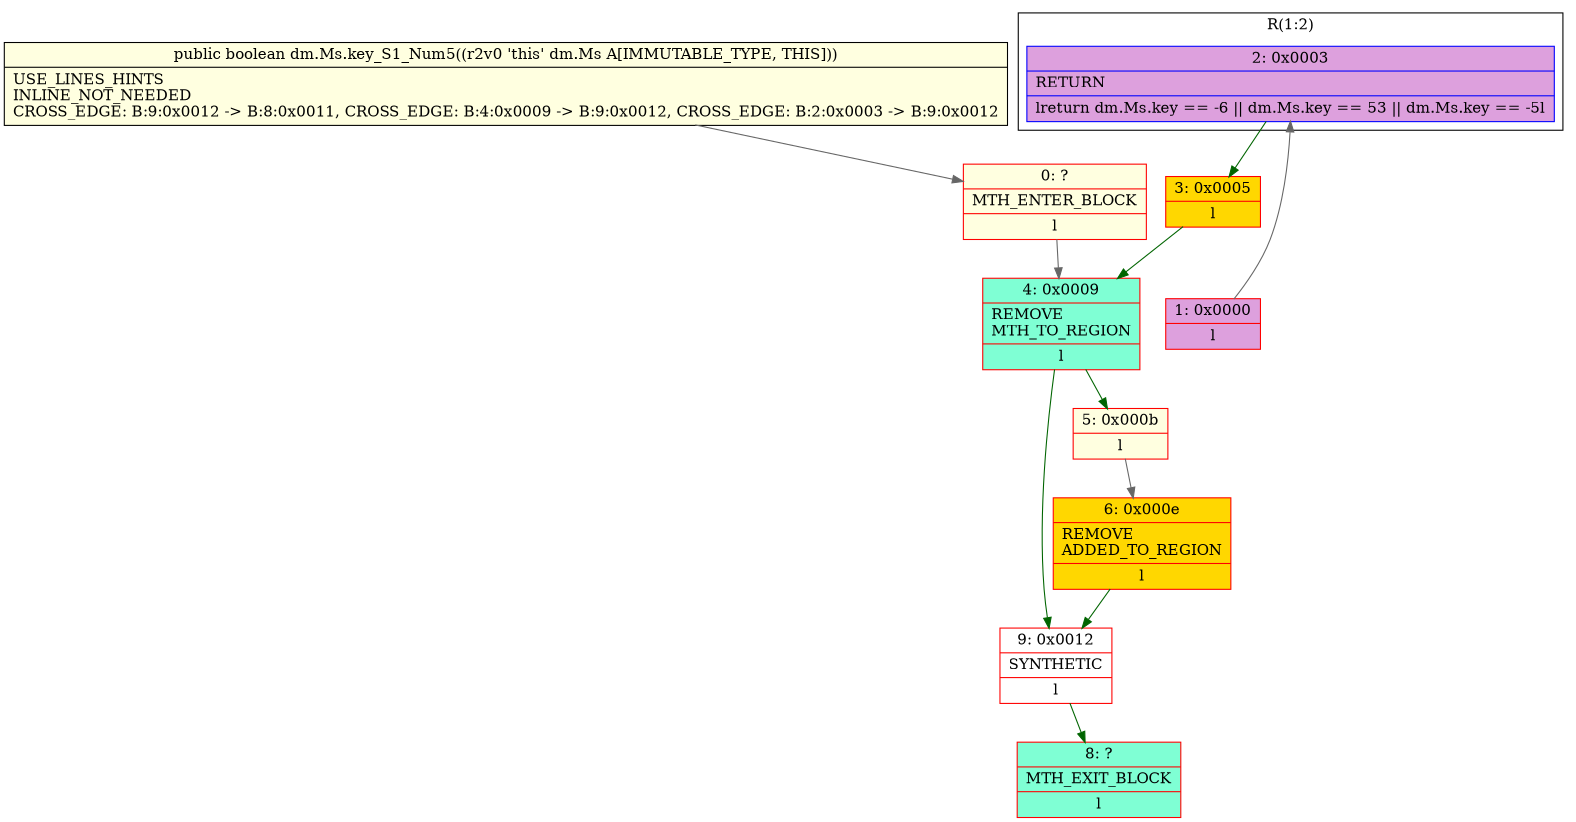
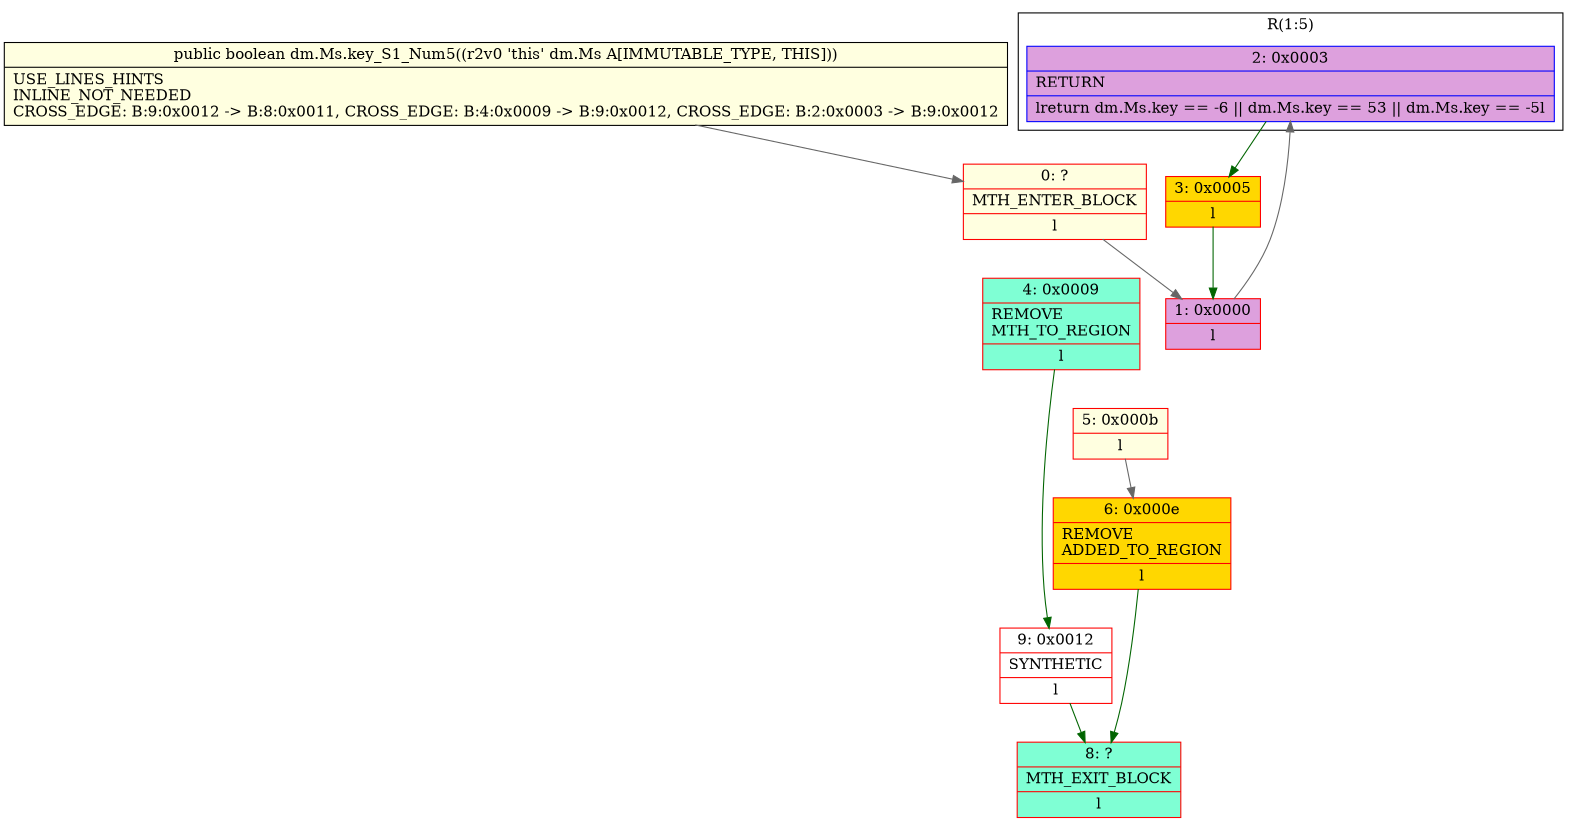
(1291, 25) -> (1291, 25)
(1154, 249) -> (1213, 257)
(1058, 254) -> (1138, 266)
(1094, 385) -> none
(1099, 604) -> (1129, 661)
